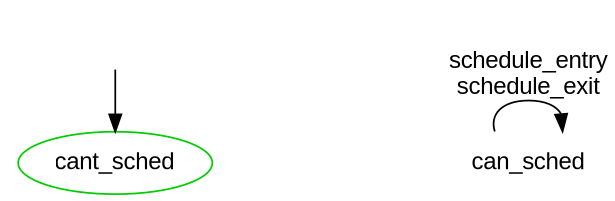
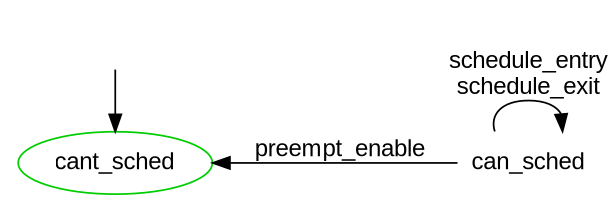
none -> (344, 163)
